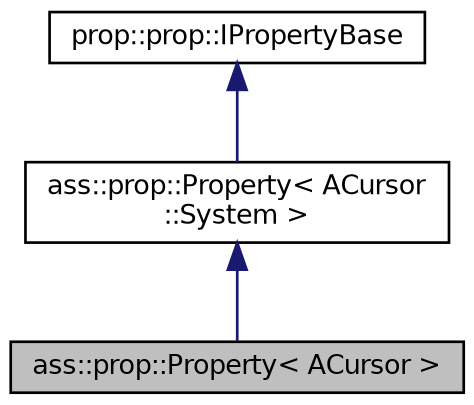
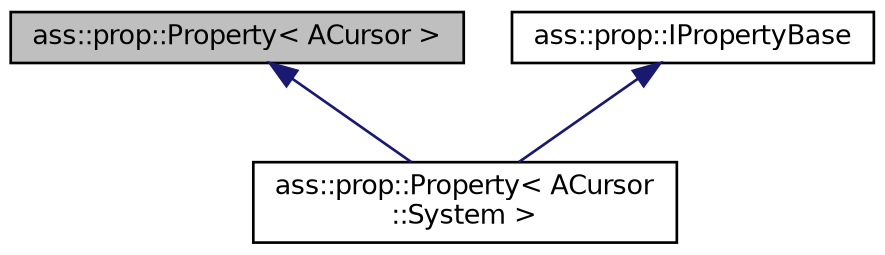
(237, 38) -> (693, 38)
(237, 306) -> (352, 120)
